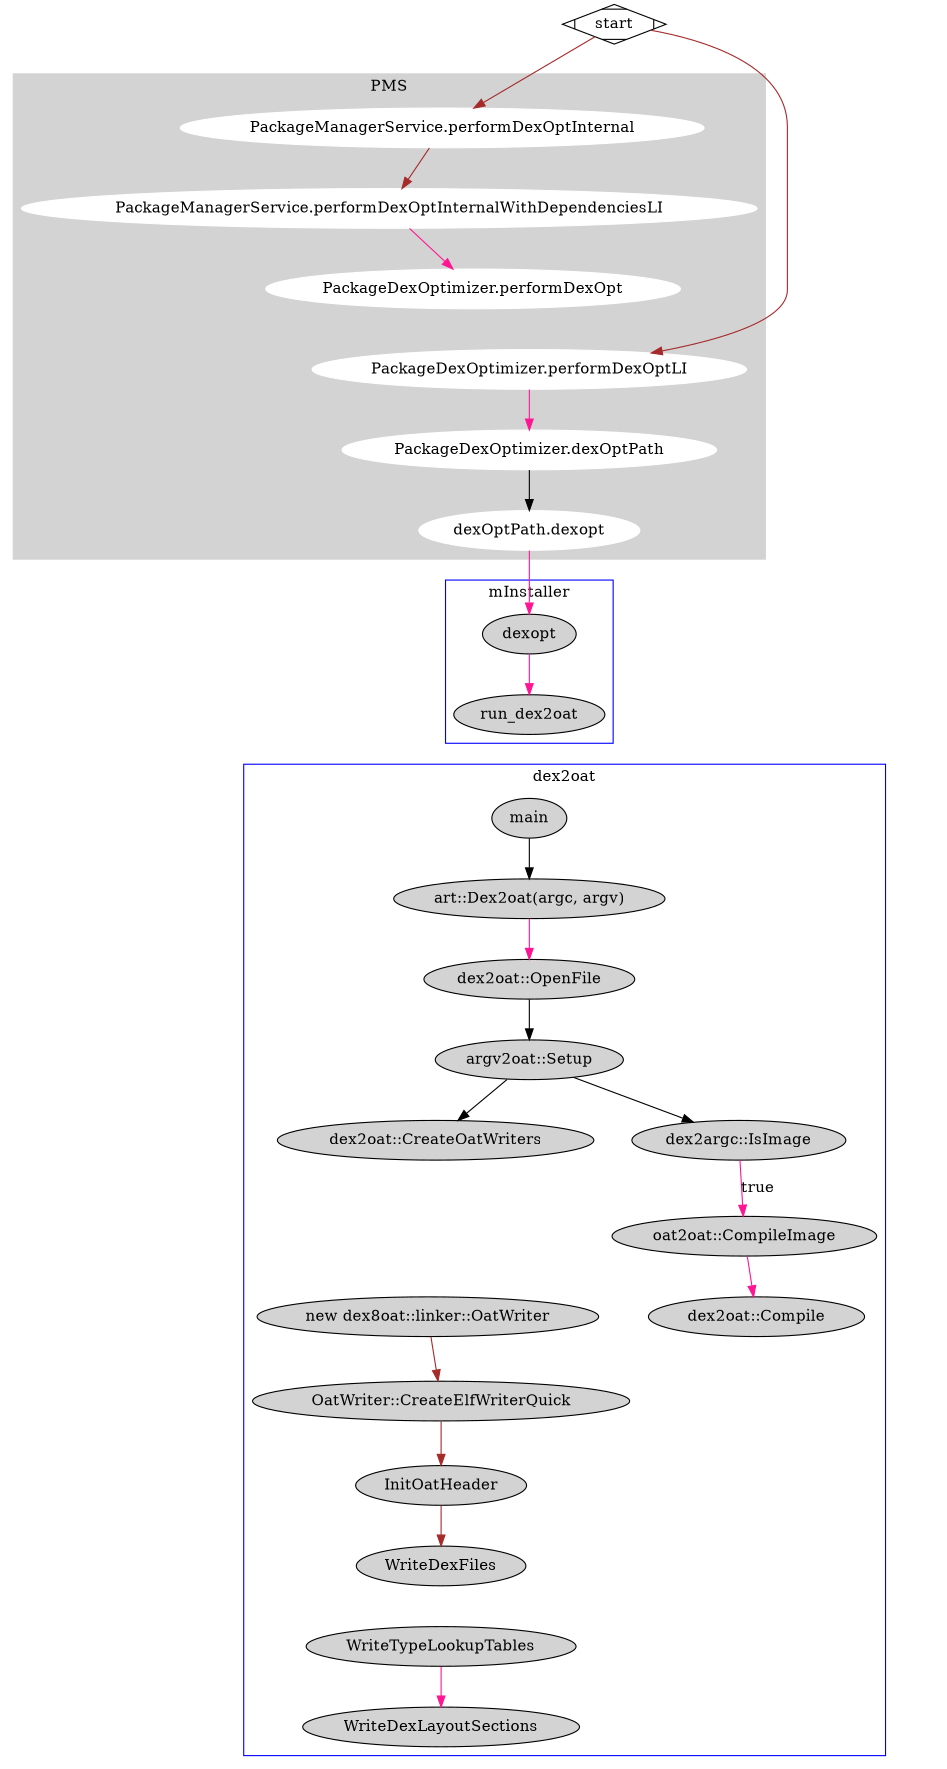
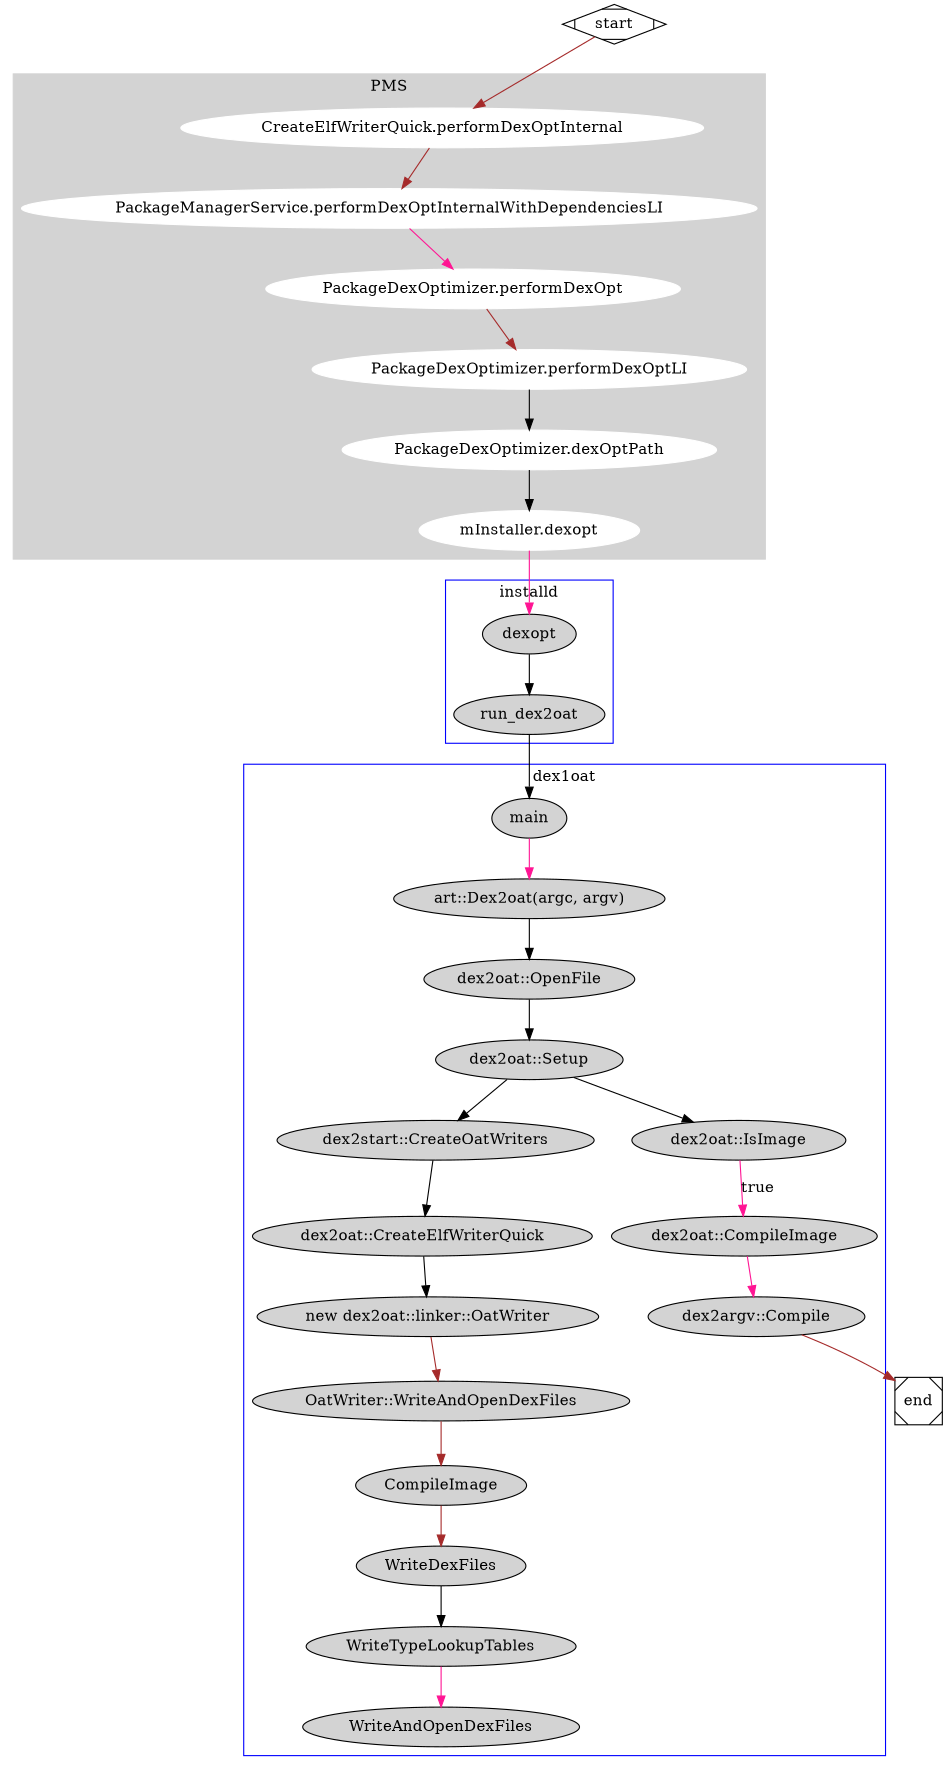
(442, 128) -> (442, 128)
(787, 191) -> (498, 325)
(529, 404) -> (529, 404)
(529, 530) -> (529, 530)
(529, 593) -> (529, 593)
(529, 669) -> (529, 669)
none -> (529, 757)
(565, 777) -> (565, 777)
(529, 853) -> (529, 853)
(529, 934) -> (529, 934)
(529, 1060) -> (529, 1060)
(436, 1140) -> (436, 1140)
(739, 1140) -> (739, 1140)
none -> (422, 1236)
(744, 1236) -> (744, 1236)
(428, 1317) -> (428, 1317)
(757, 1317) -> (757, 1317)
(441, 1401) -> (441, 1401)
none -> (919, 1401)
(441, 1485) -> (441, 1485)
none -> (441, 1601)
(441, 1727) -> (441, 1727)
